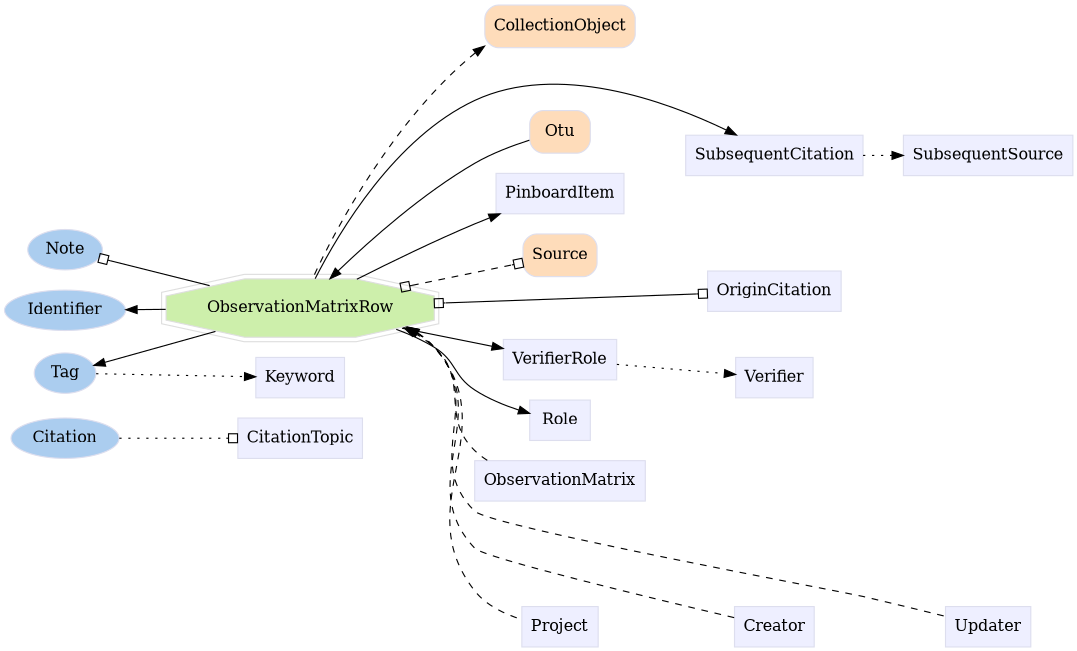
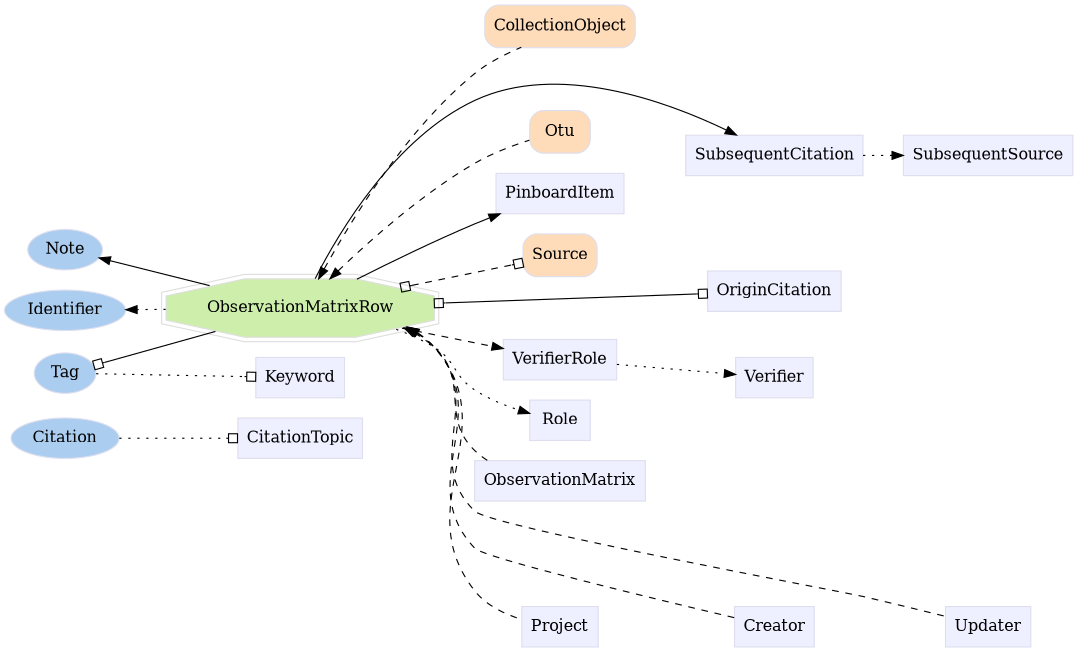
(382, 157) -> (422, 126)
(427, 195) -> (427, 195)
(160, 273) -> (160, 273)
(151, 309) -> (151, 309)
(447, 337) -> (447, 337)
(160, 347) -> (160, 347)
(170, 375) -> (170, 375)
(463, 380) -> (463, 380)
